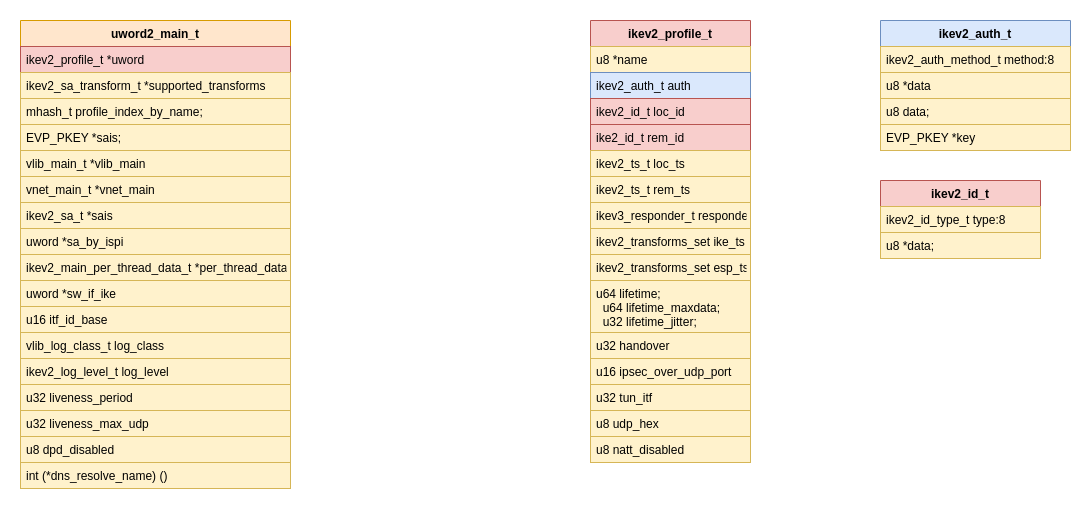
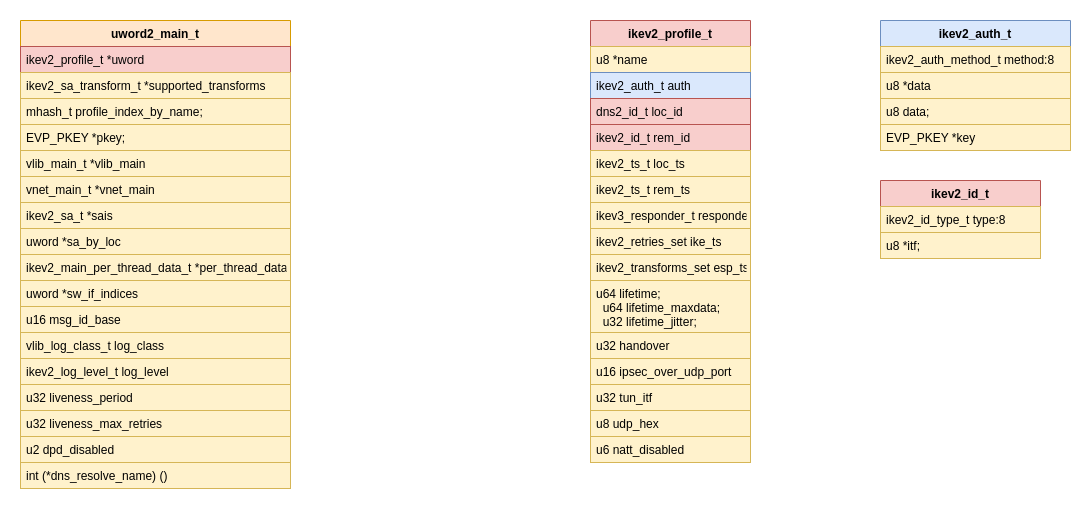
(645, 112) -> (644, 112)
(72, 138) -> (73, 138)
(644, 138) -> (647, 138)
(78, 242) -> (77, 242)
(682, 242) -> (670, 242)
(913, 246) -> (908, 246)
(75, 294) -> (87, 294)
(72, 320) -> (73, 320)
(89, 424) -> (100, 424)
(72, 450) -> (72, 450)
(645, 450) -> (645, 450)
